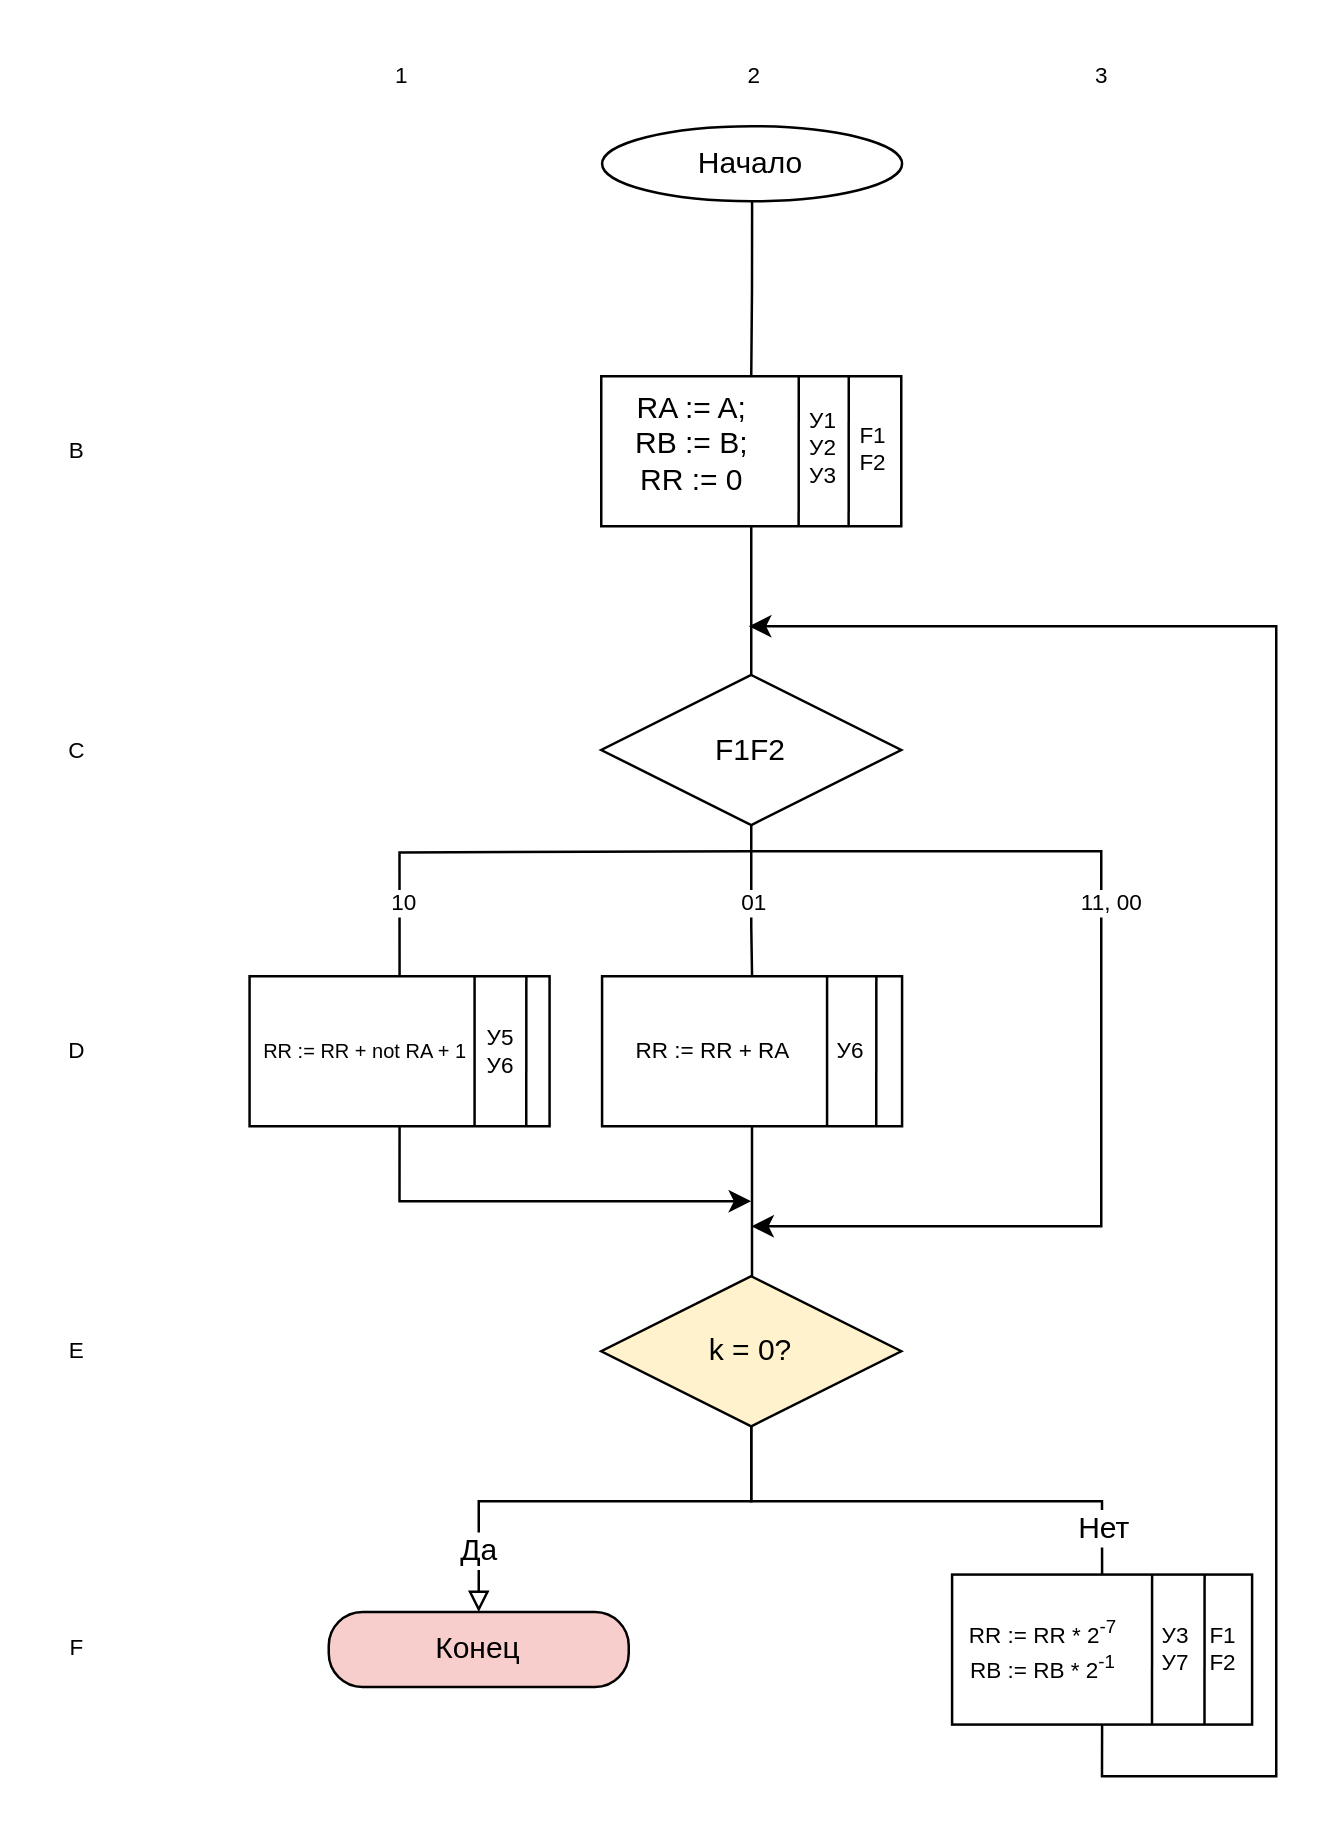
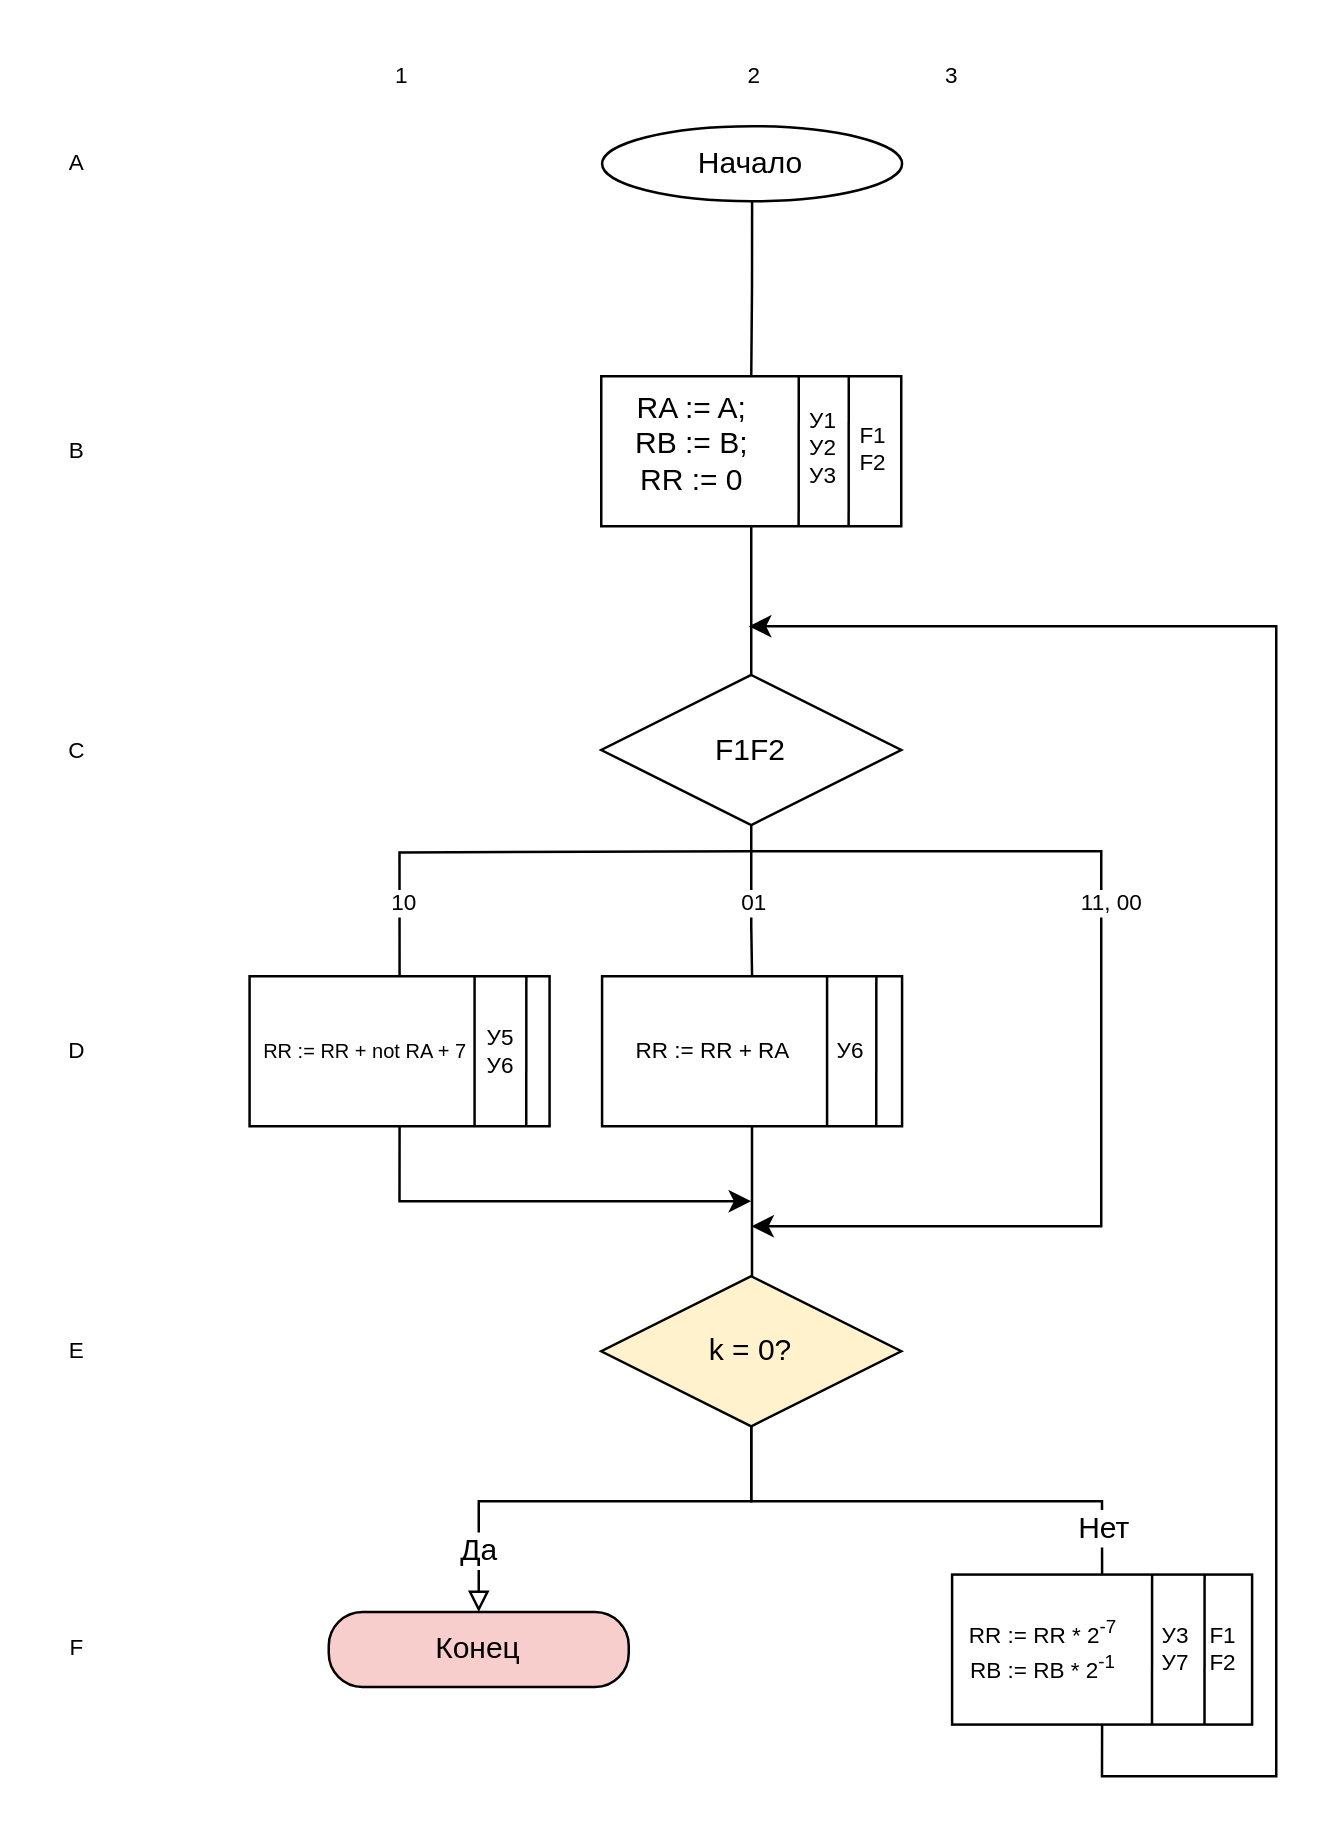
(1102, 76) -> (952, 76)
none -> (76, 164)
(365, 1051) -> (365, 1051)
